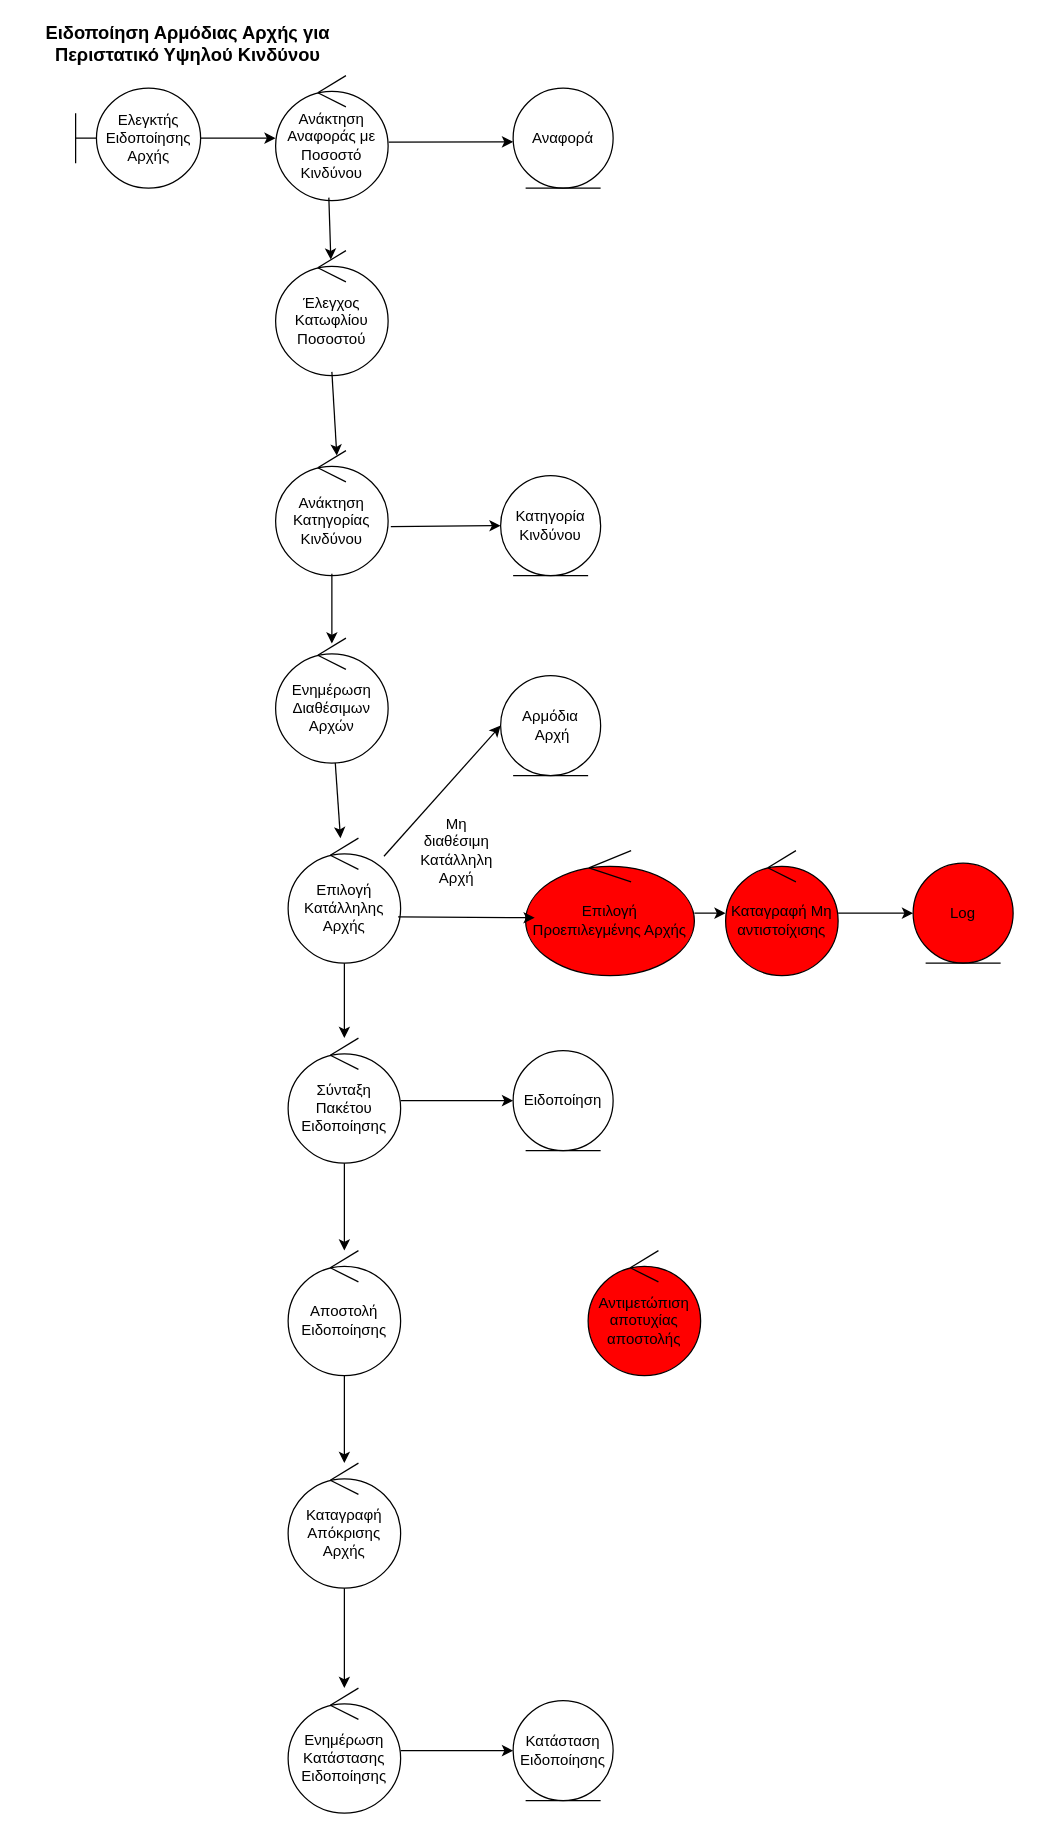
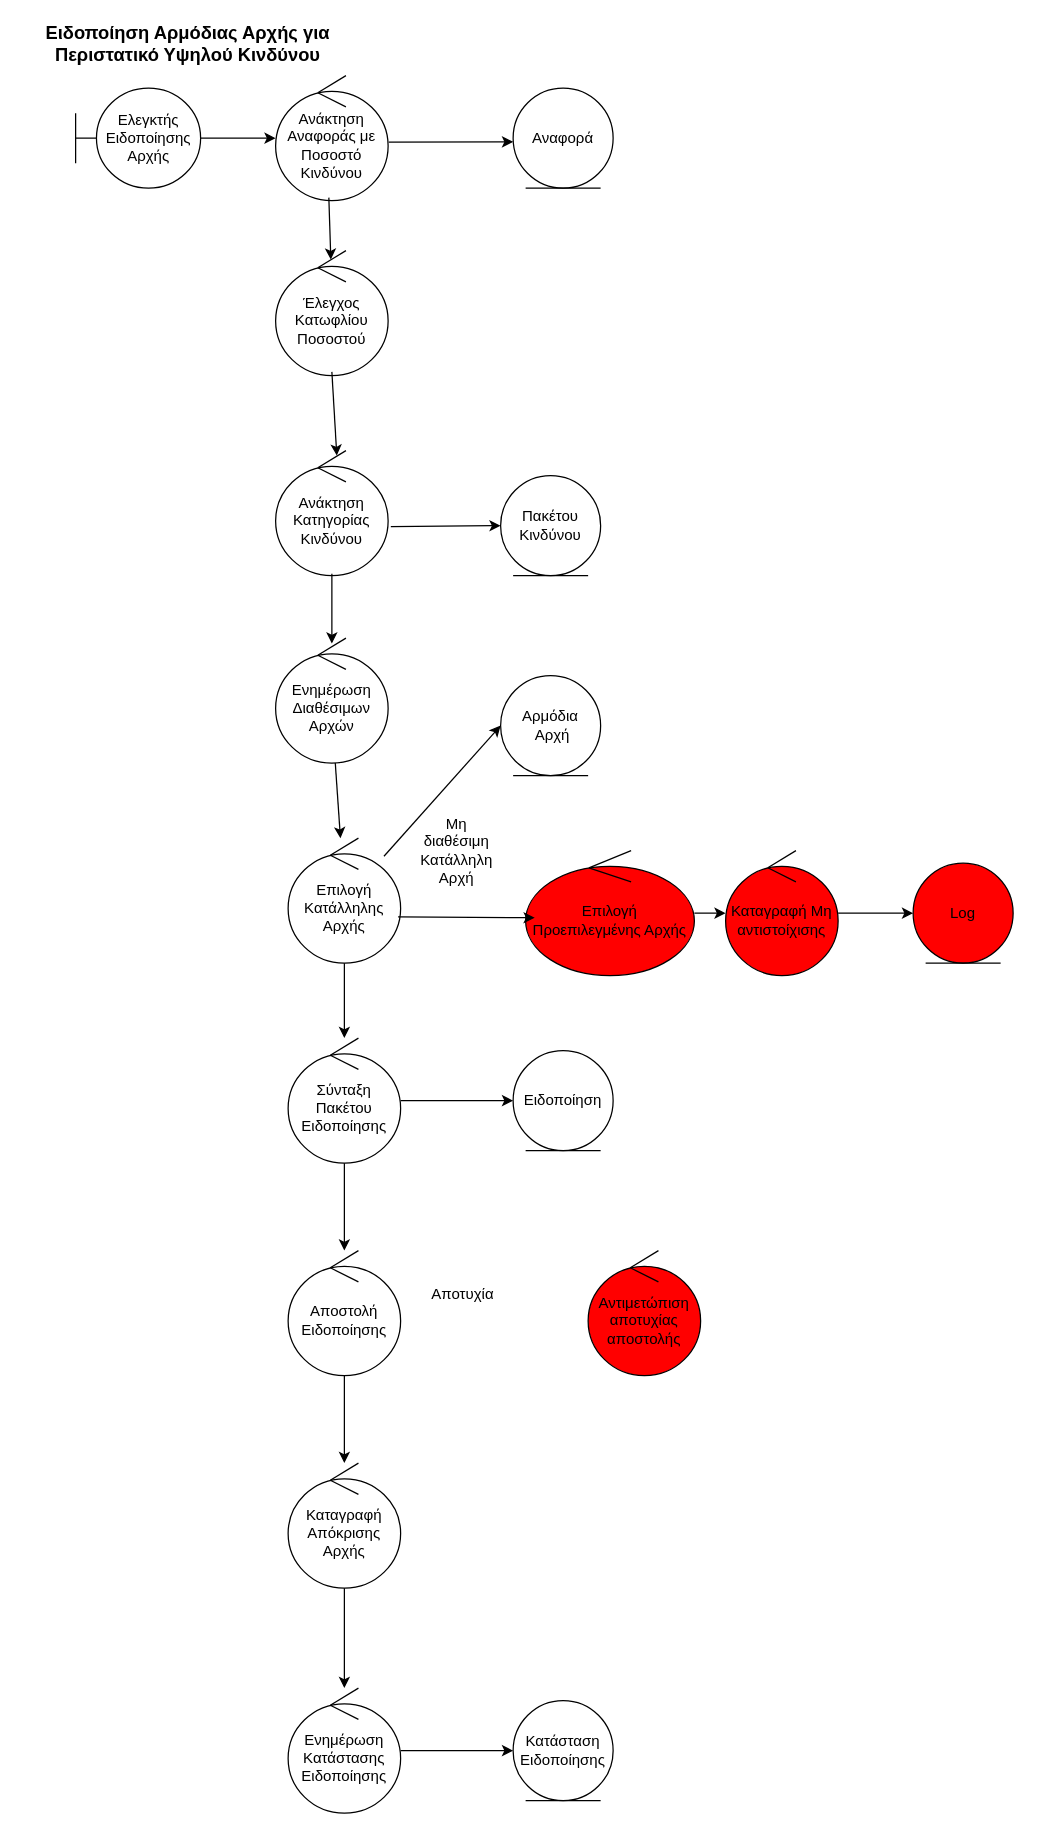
(551, 526) -> (551, 526)
none -> (463, 1294)
